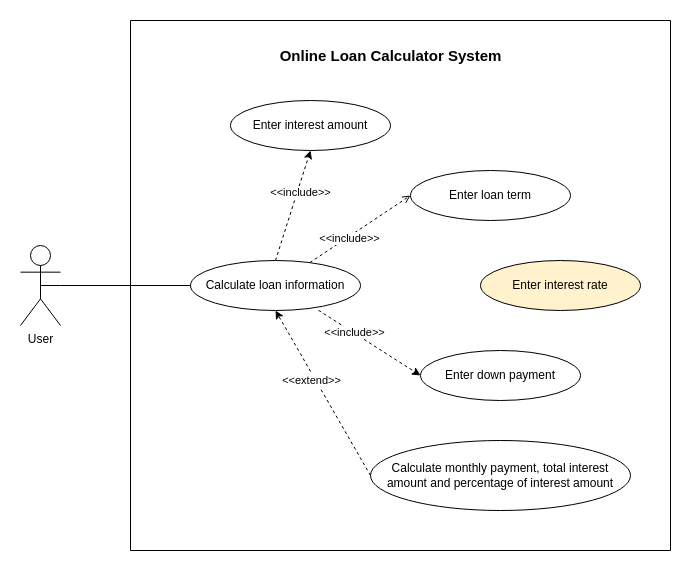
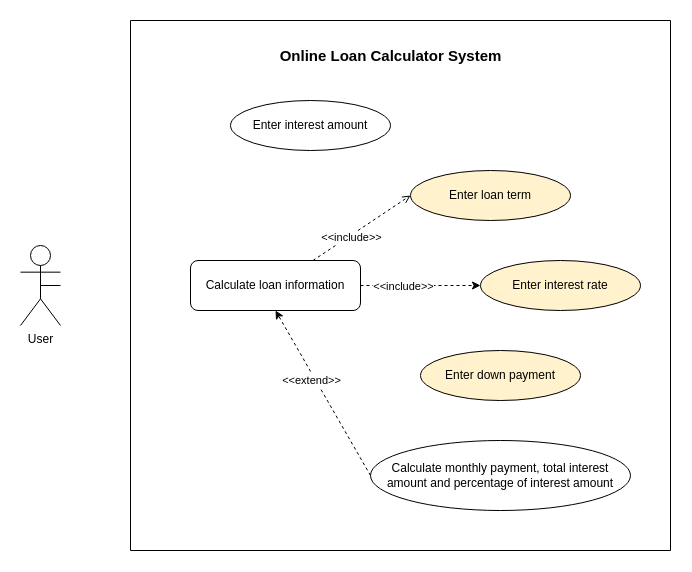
(491, 196) -> (491, 196)
(292, 209) -> none
(126, 286) -> none
(276, 286) -> (276, 286)
none -> (417, 286)
(367, 341) -> none
(501, 376) -> (501, 376)
